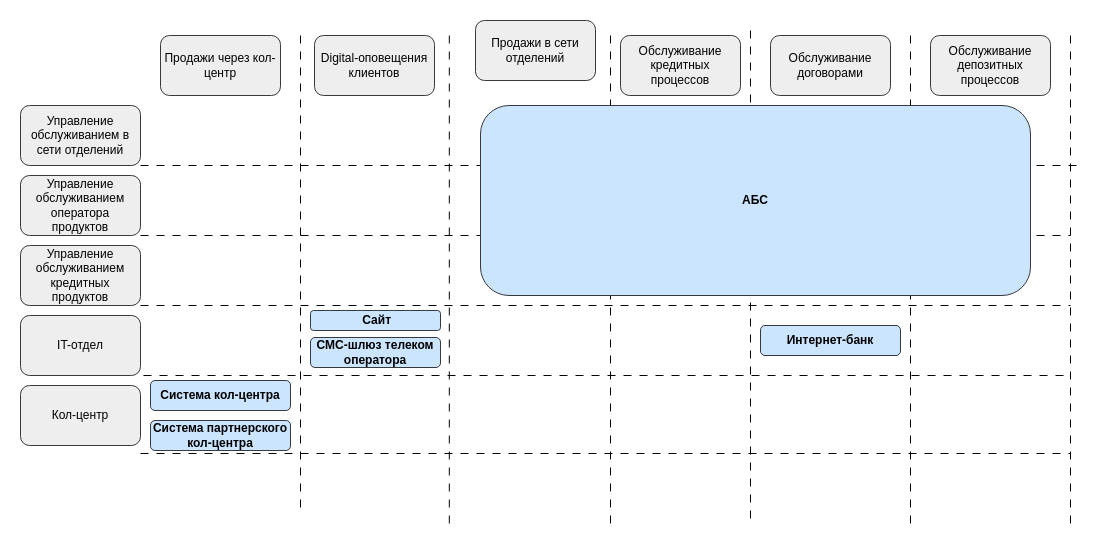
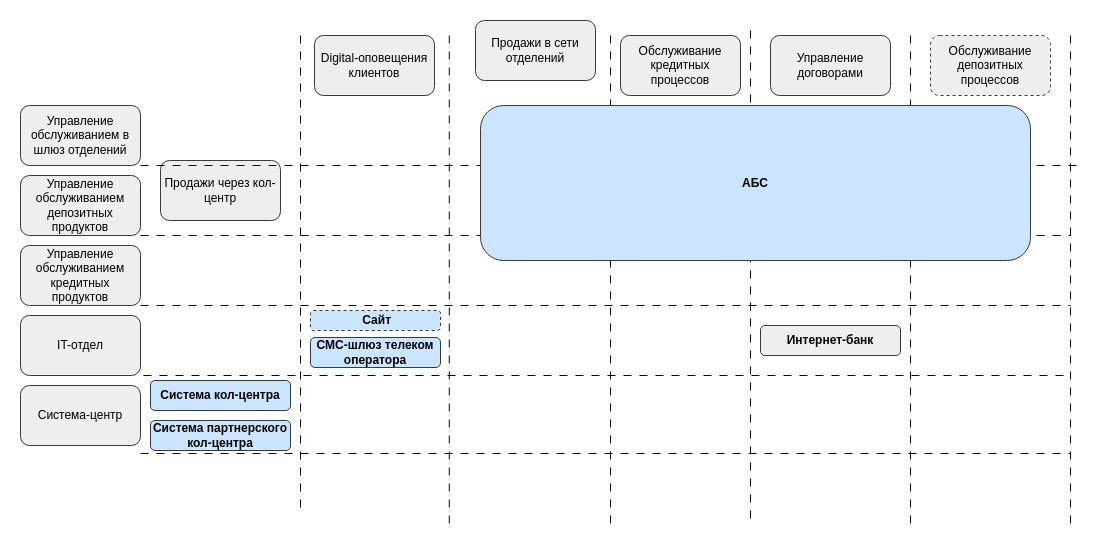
(221, 66) -> (221, 191)
(831, 66) -> (831, 66)
(991, 66) -> (991, 66)
(81, 136) -> (81, 136)
(756, 201) -> (756, 183)
(81, 206) -> (81, 206)
(376, 321) -> (376, 321)
(831, 341) -> (831, 341)
(81, 416) -> (81, 416)
